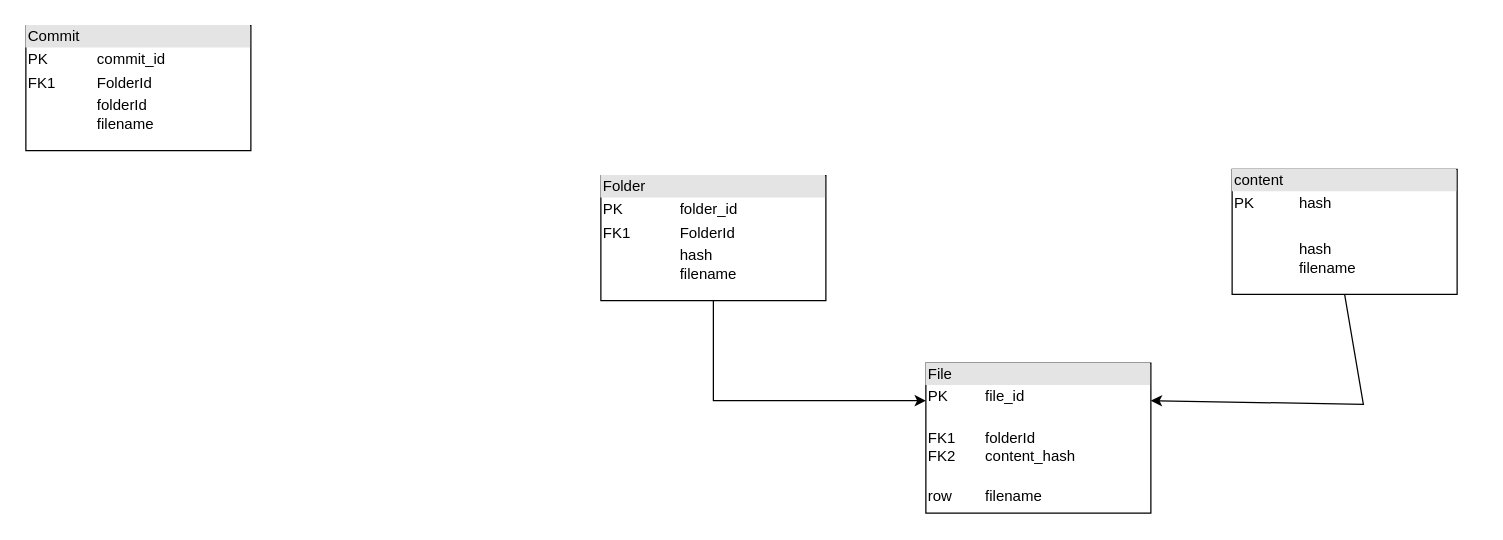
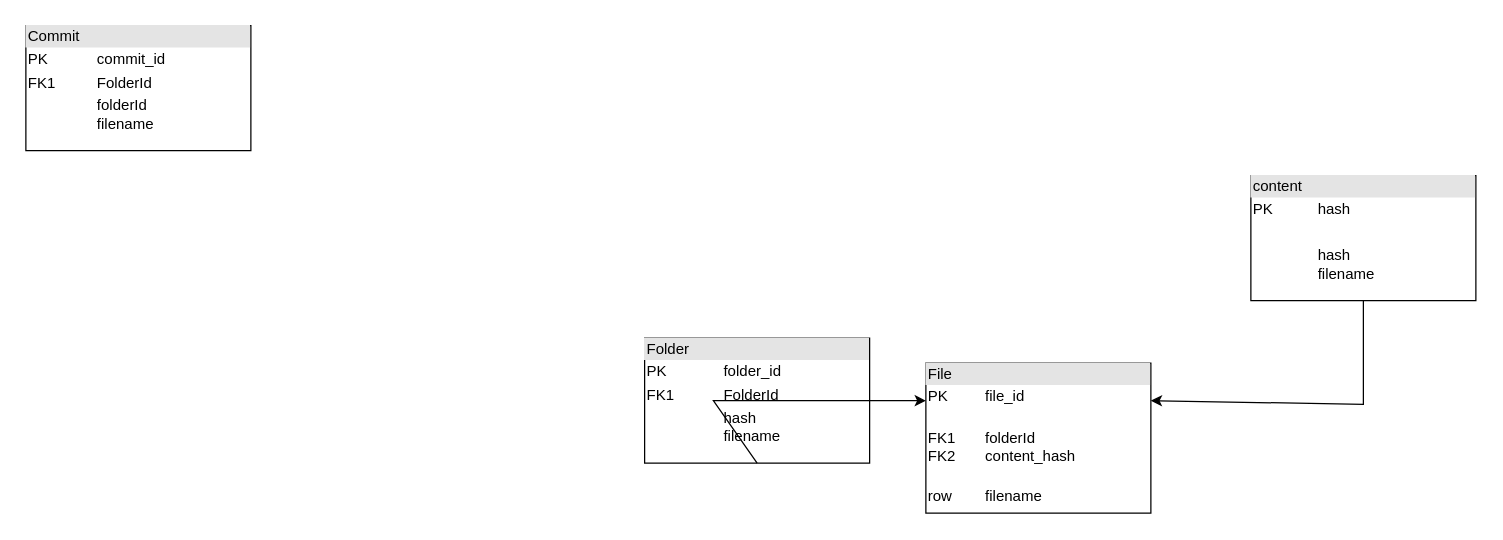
(1344, 232) -> (1363, 238)
(713, 238) -> (757, 401)
